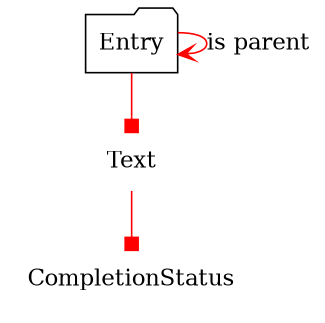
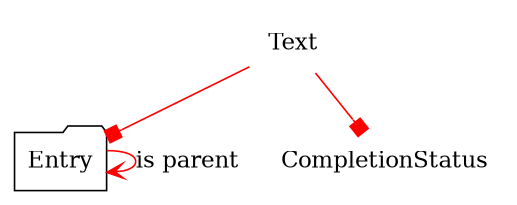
(132, 95) -> (186, 98)
